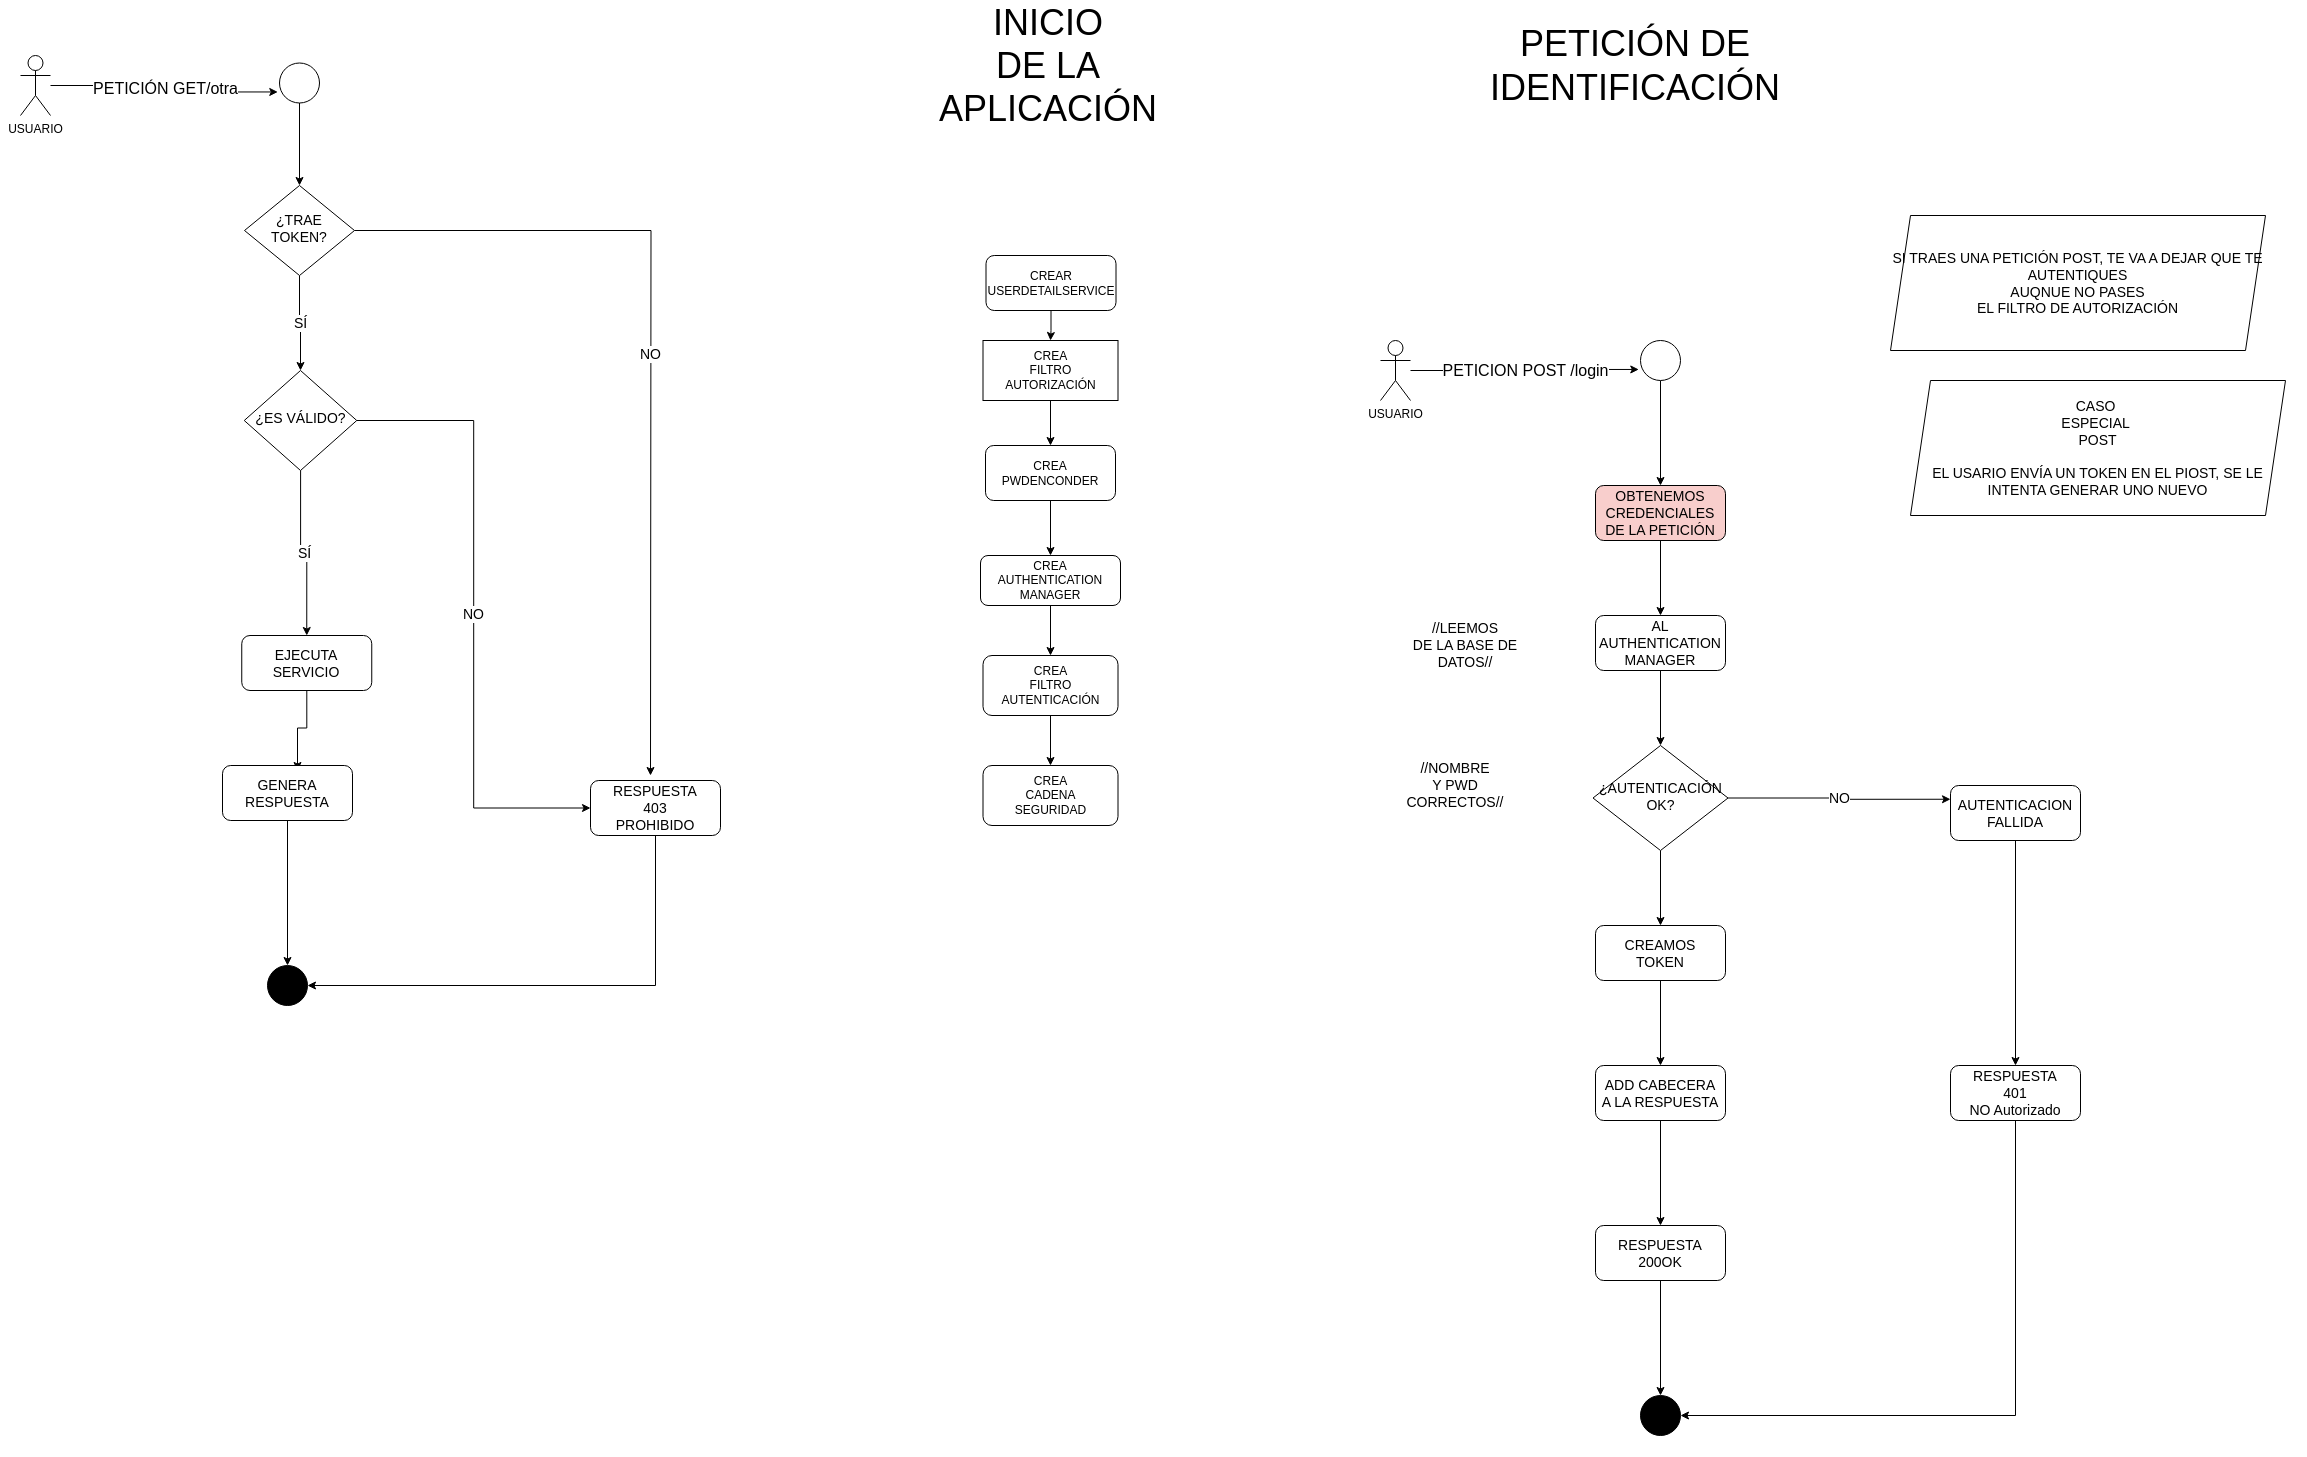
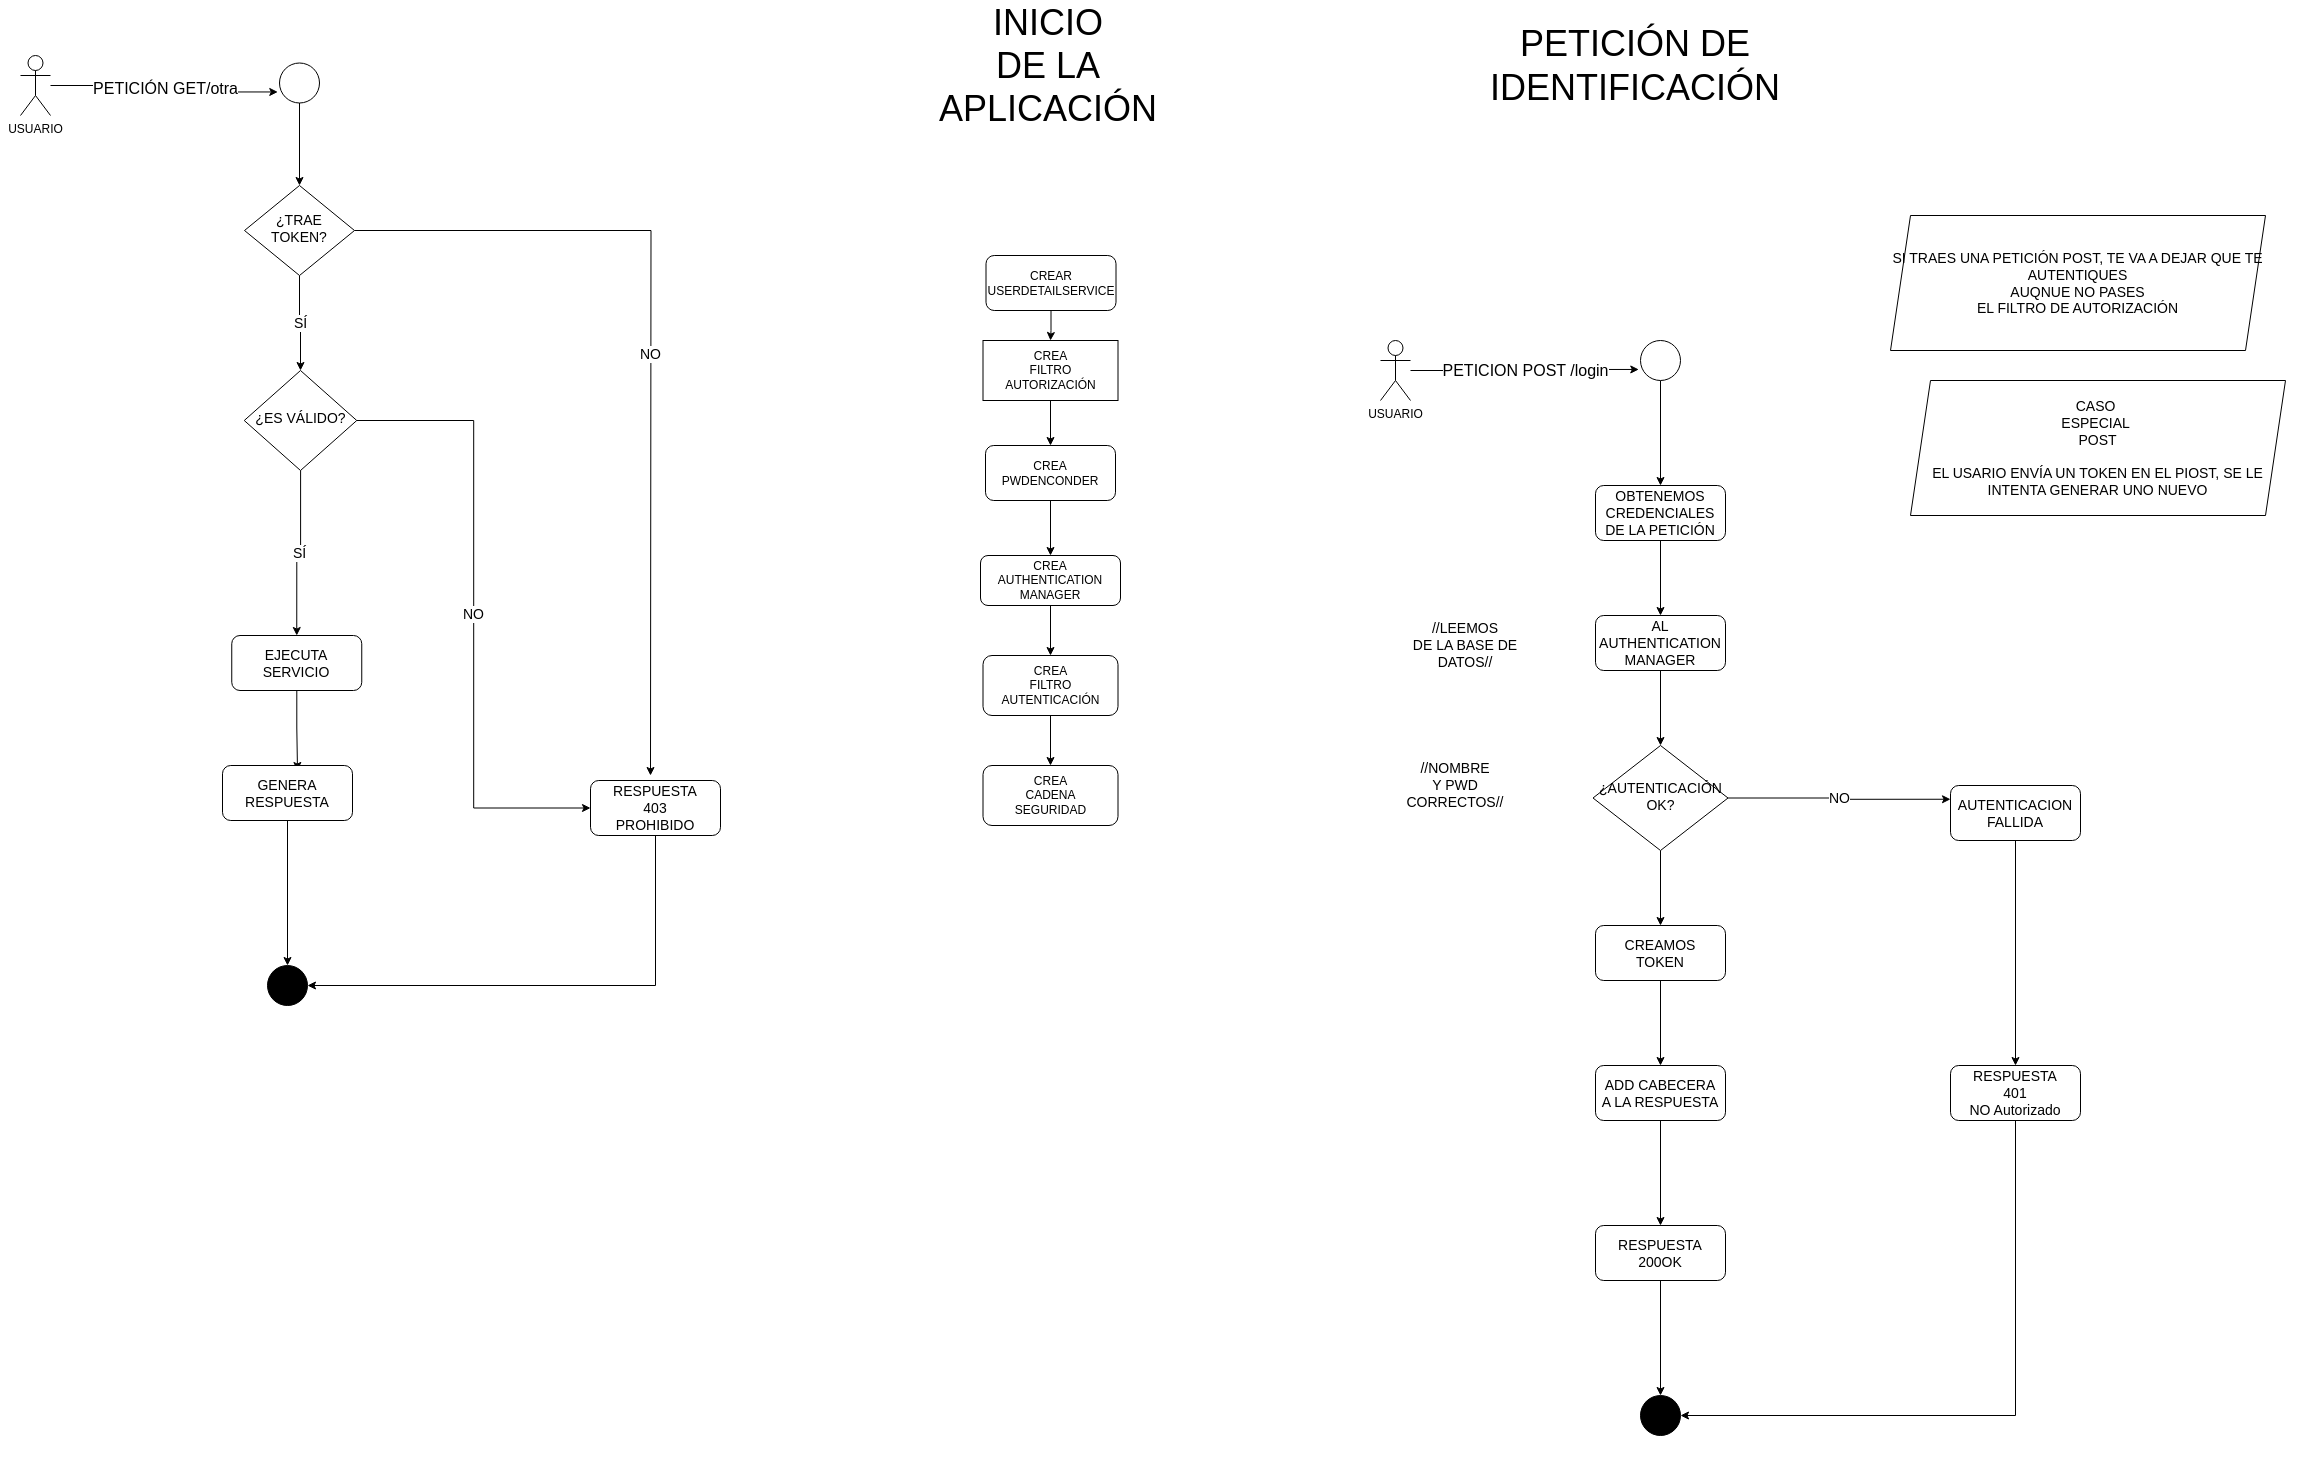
(1661, 513) -> (1661, 513)
(307, 663) -> (297, 663)
